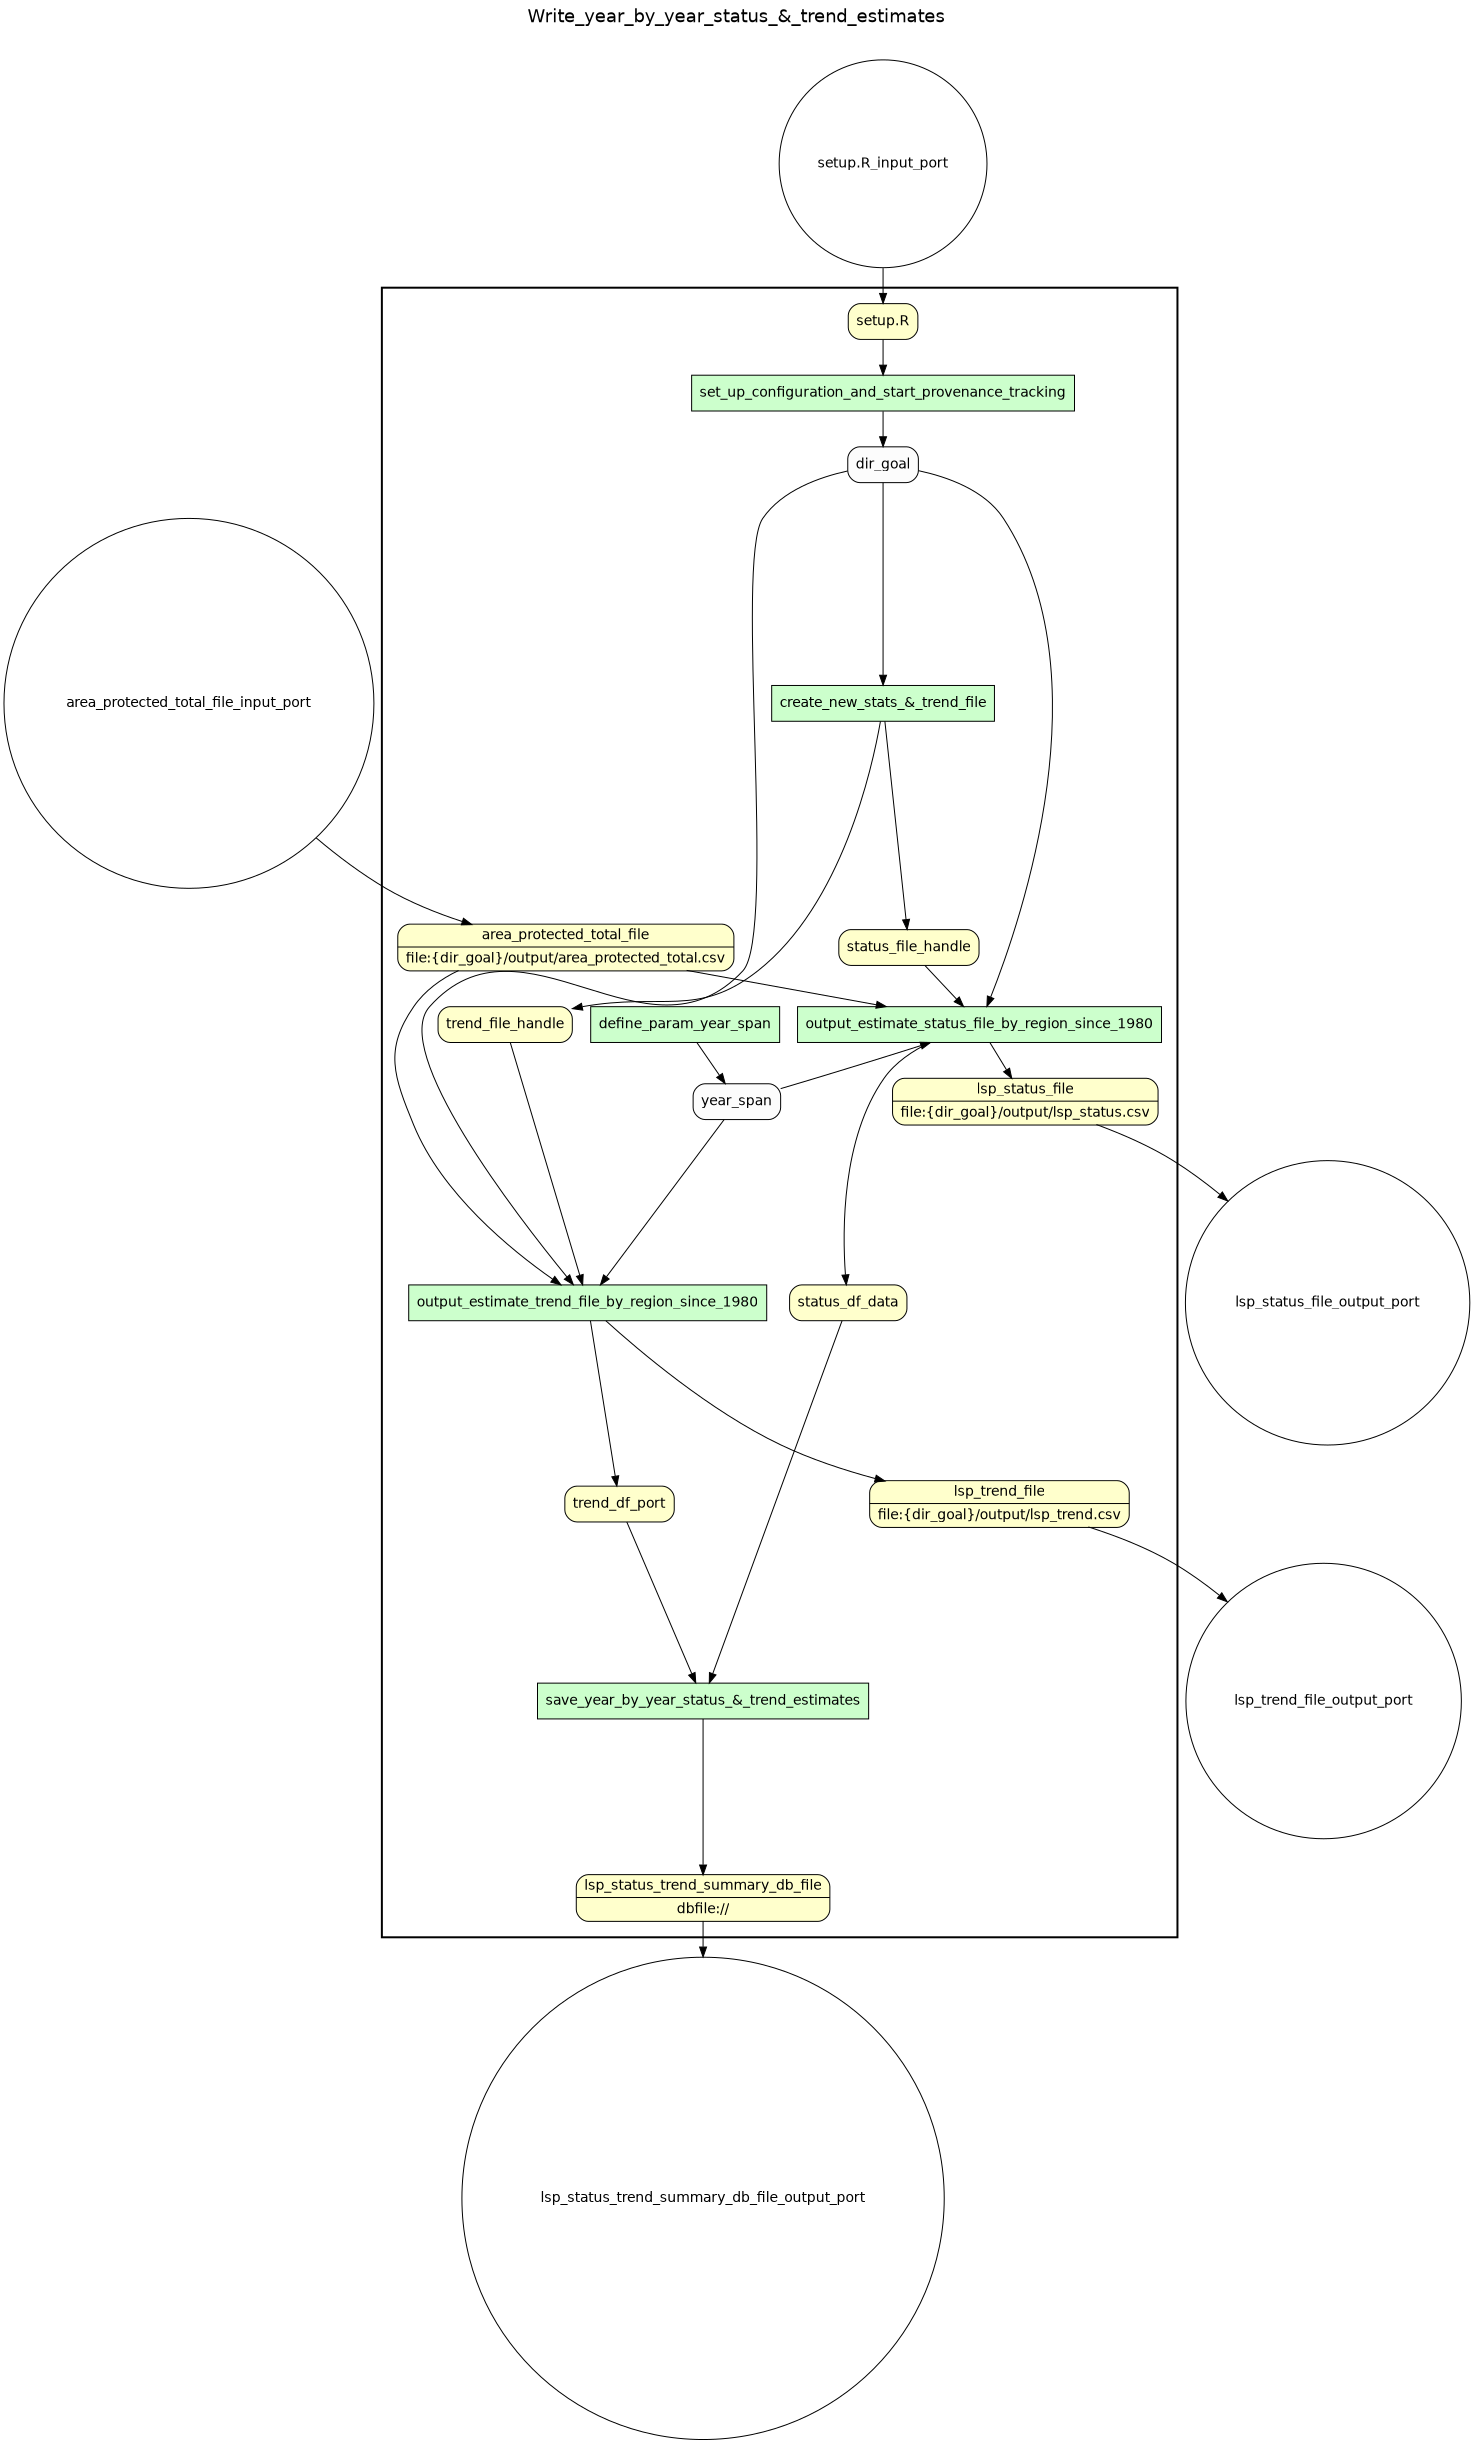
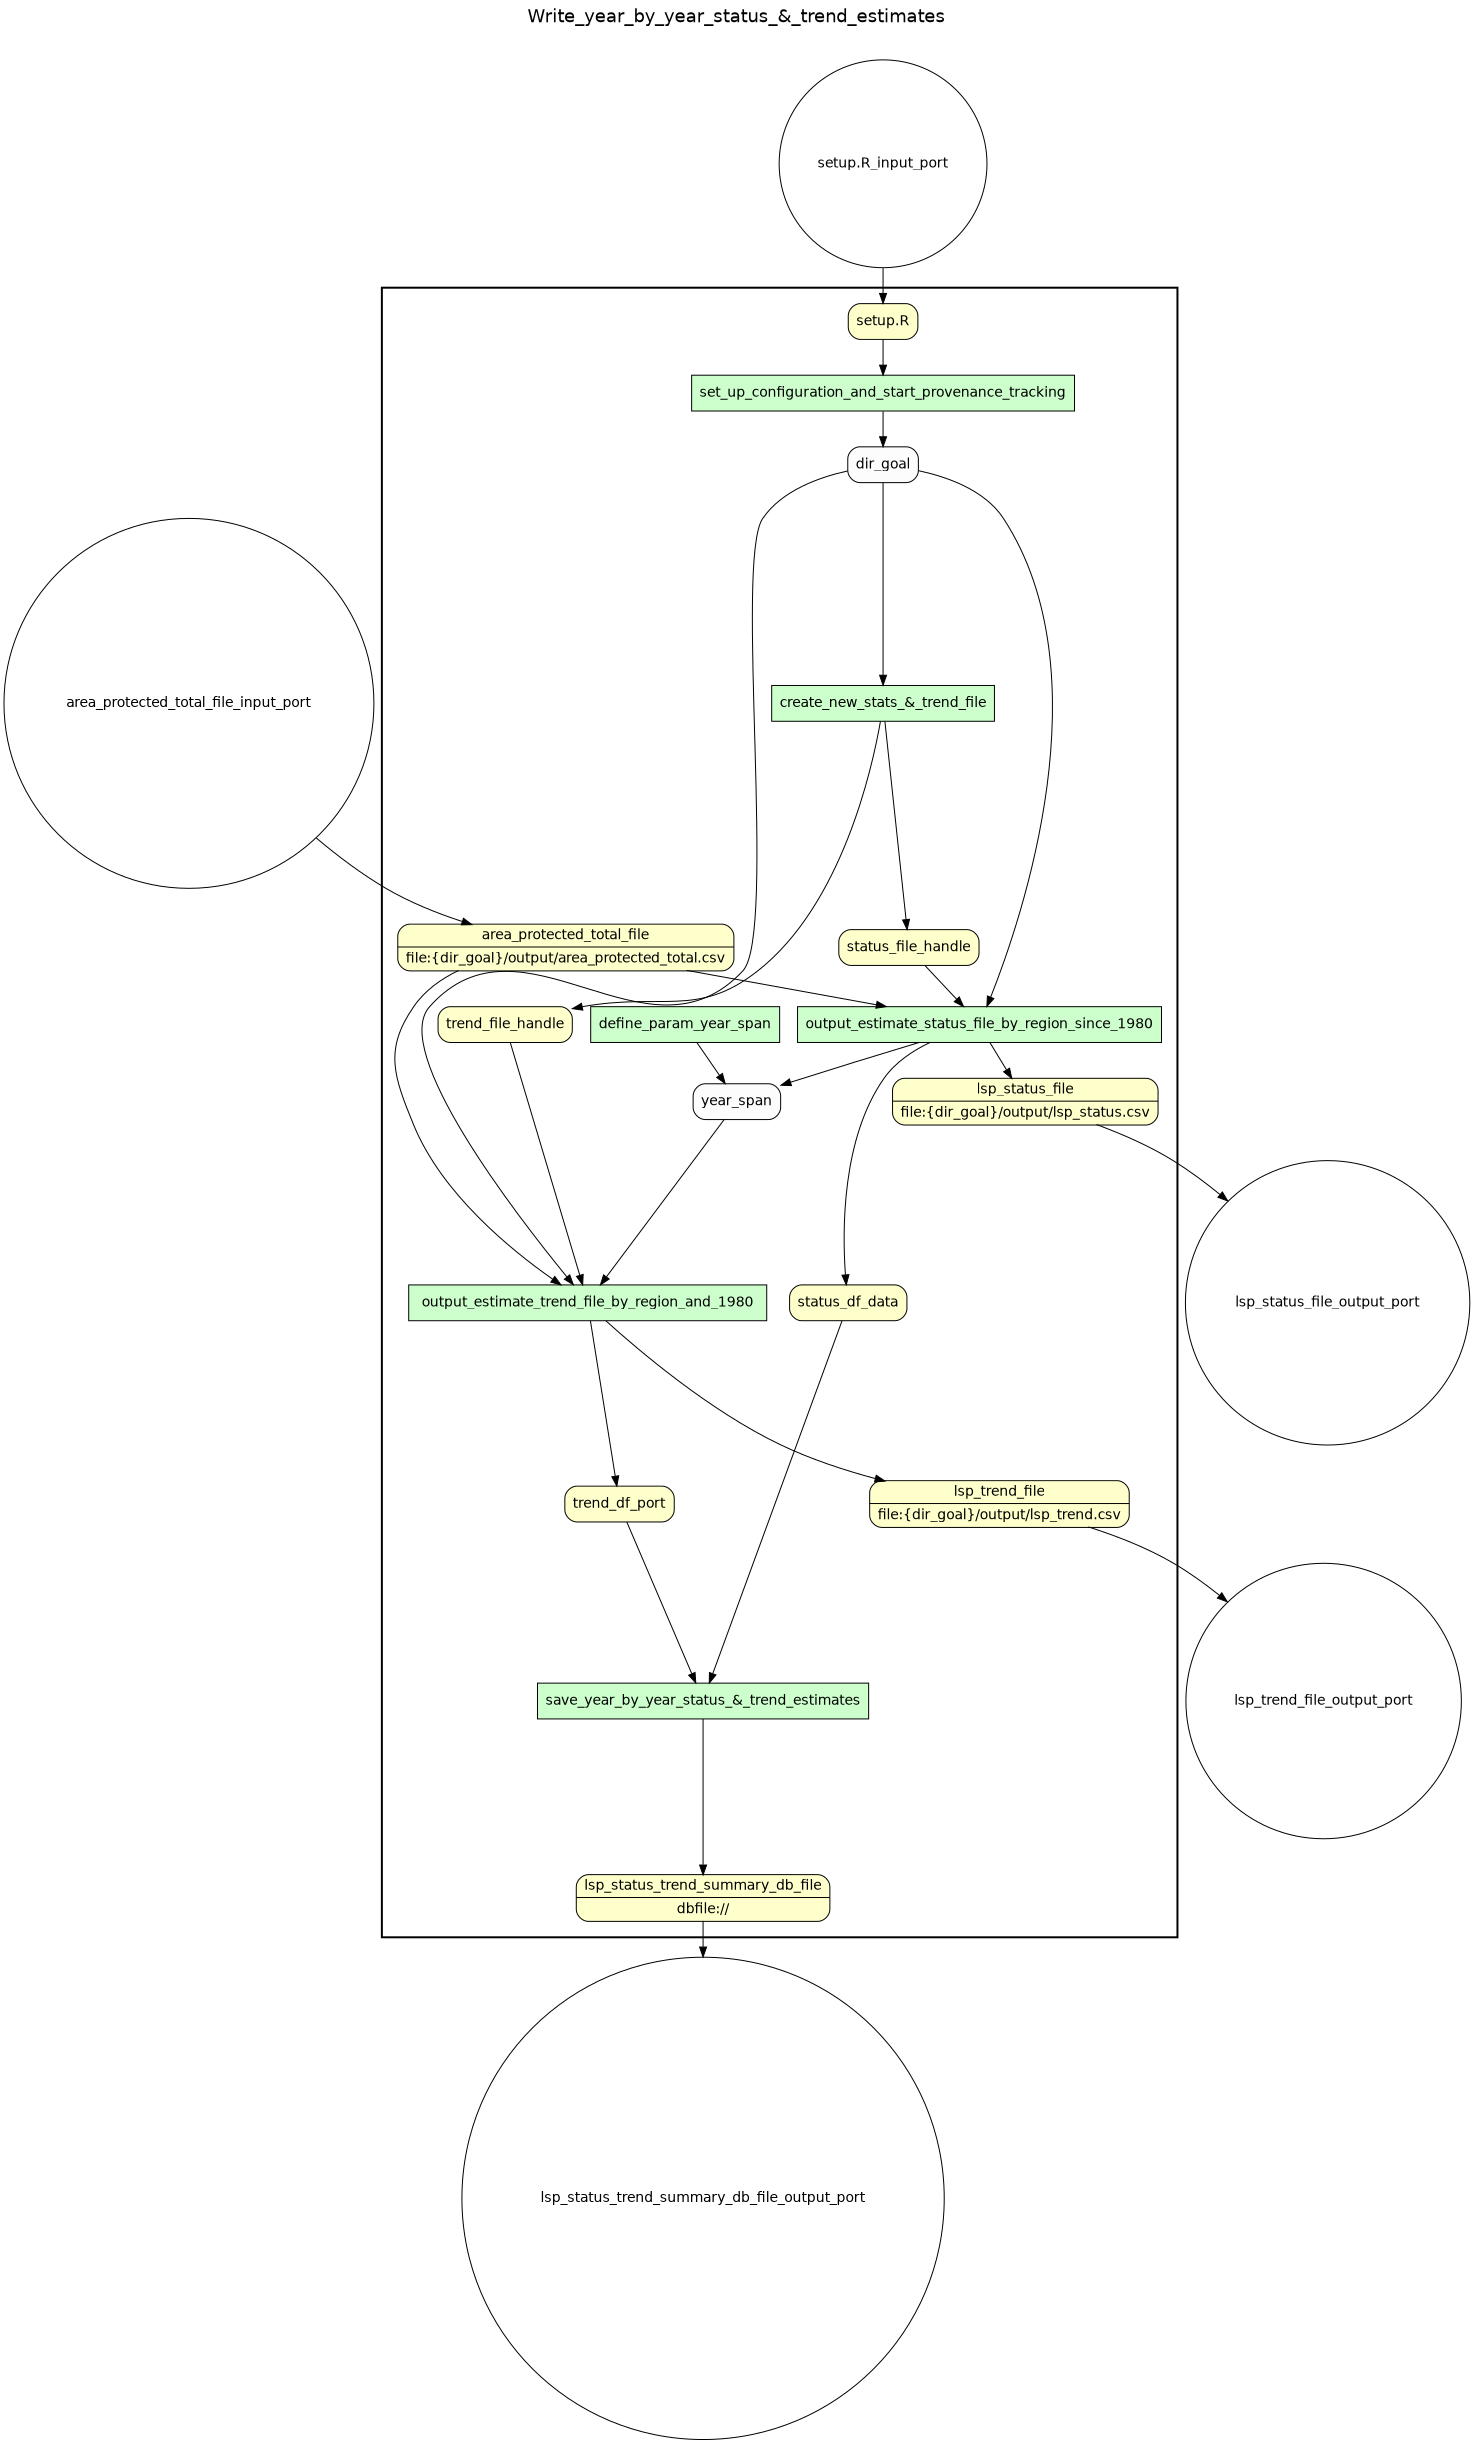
(851, 1067) -> (855, 1062)
(588, 1303) -> (588, 1303)
